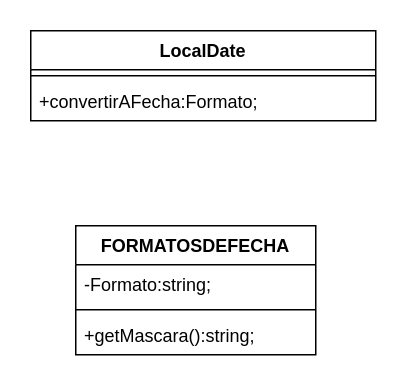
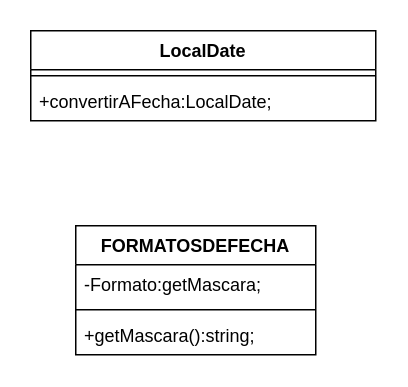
(158, 102) -> (166, 102)
(158, 285) -> (180, 285)
